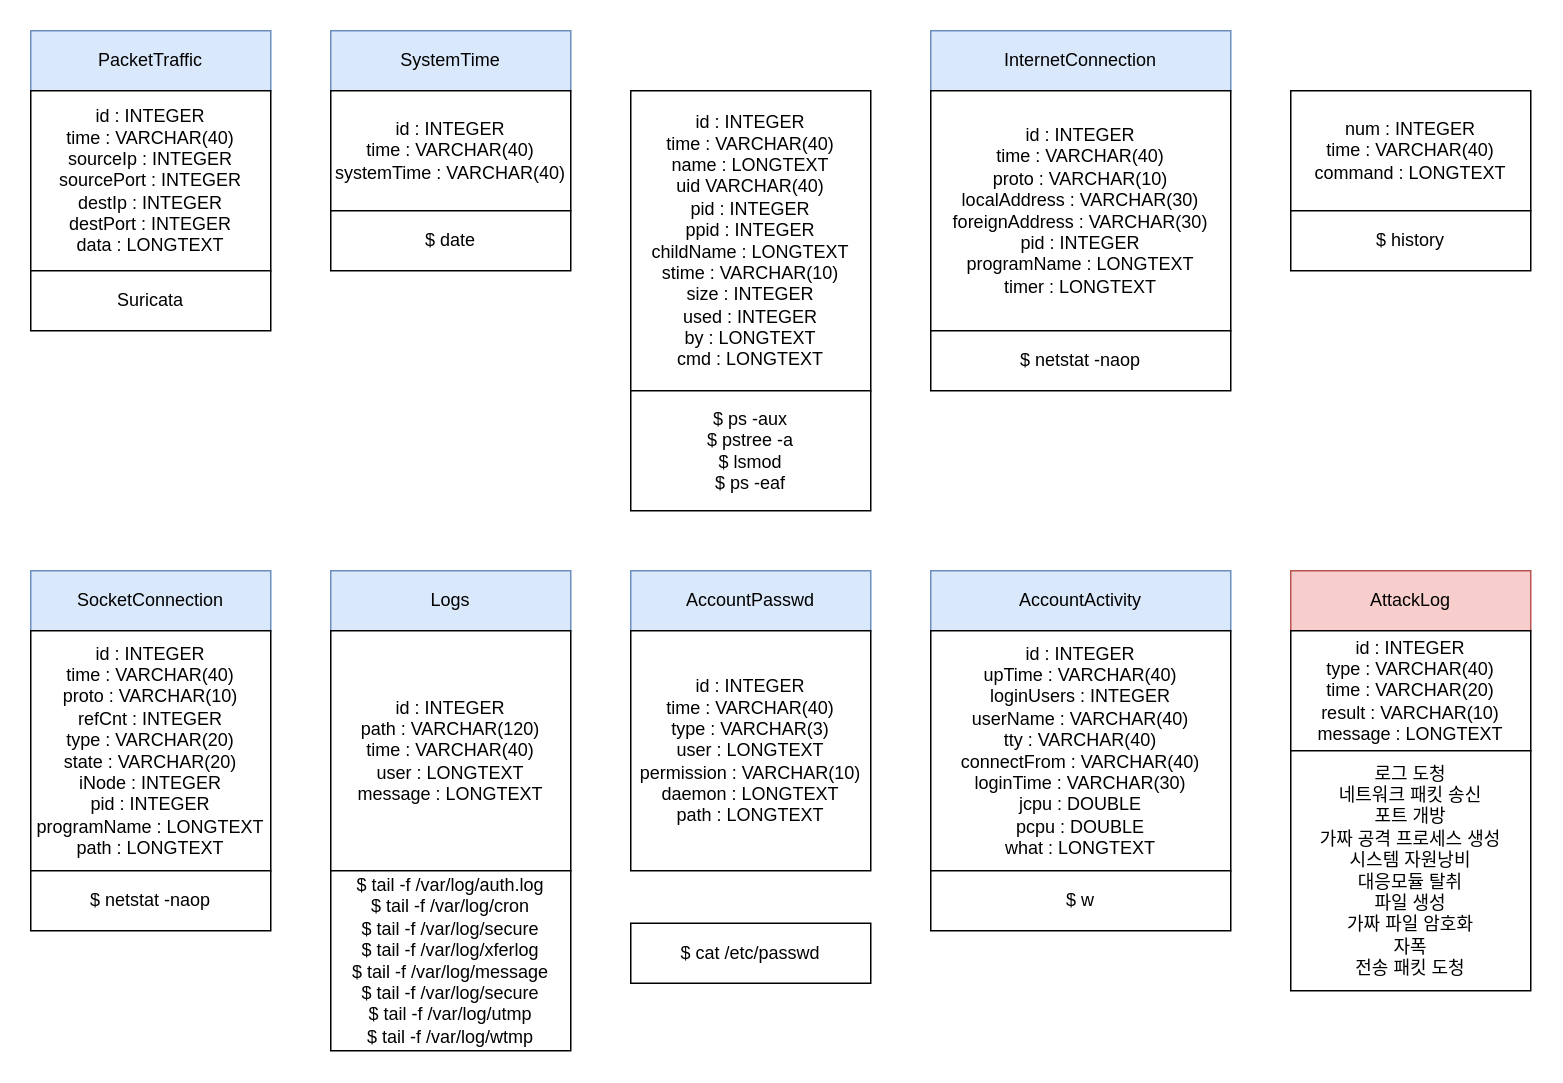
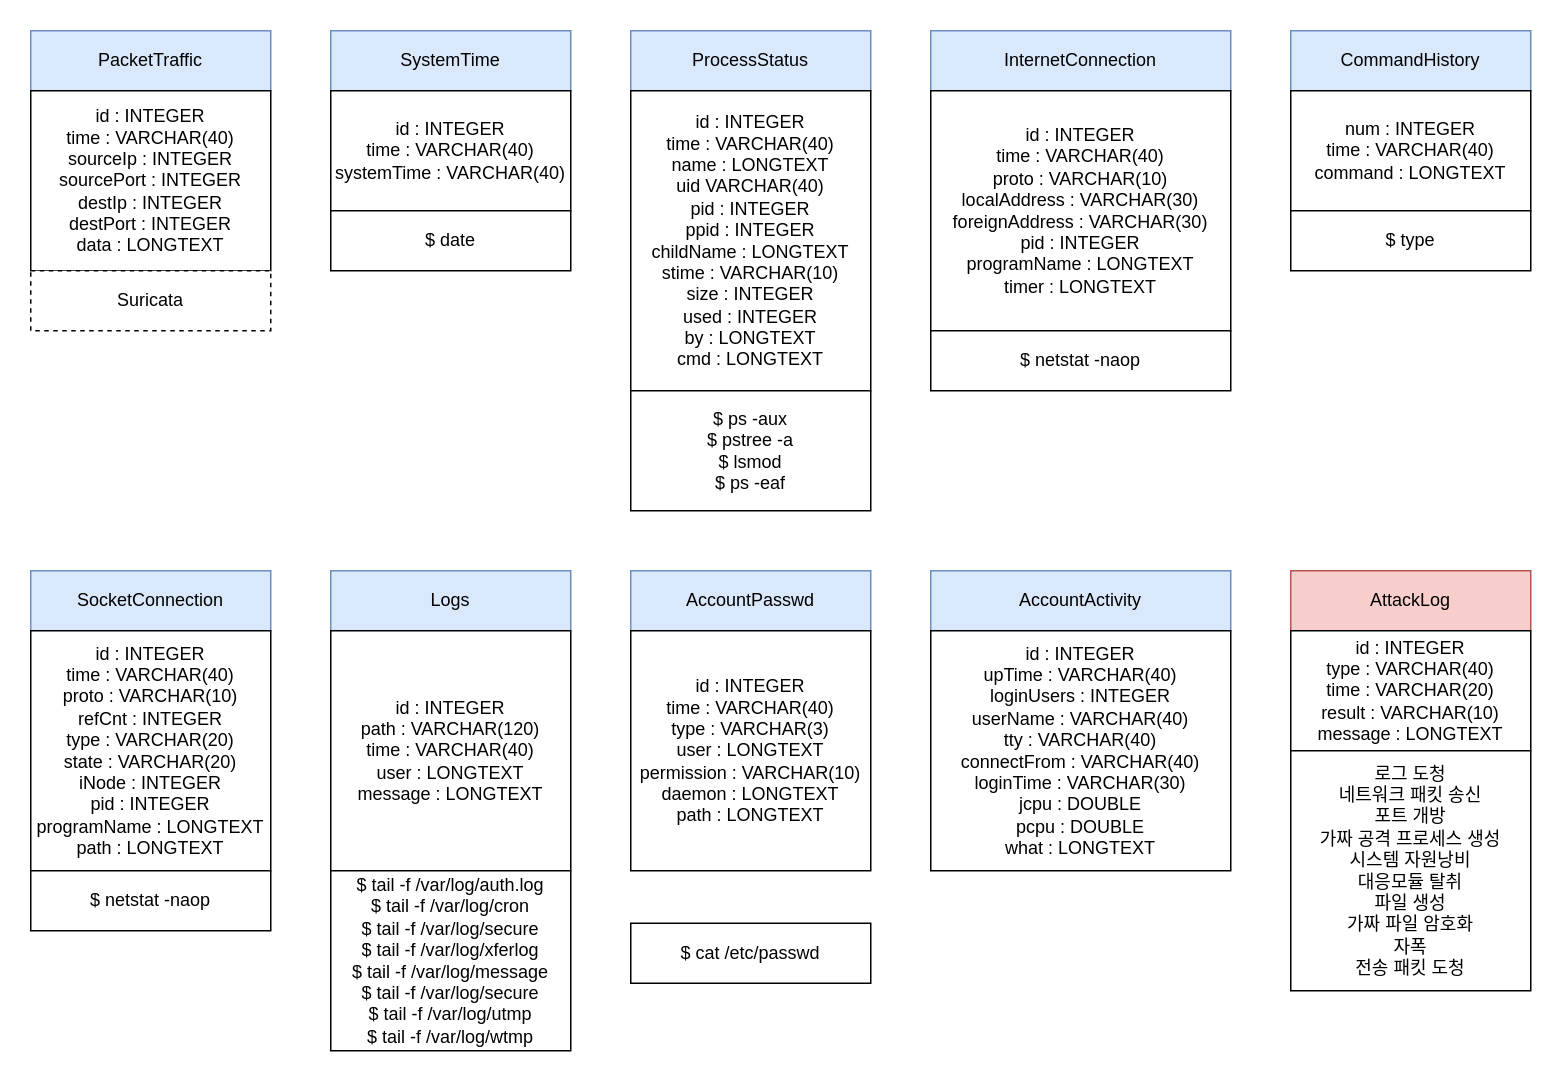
none -> (751, 61)
none -> (1411, 61)
(1411, 241) -> (1411, 241)
(151, 301) -> (151, 301)
(1081, 901) -> none
